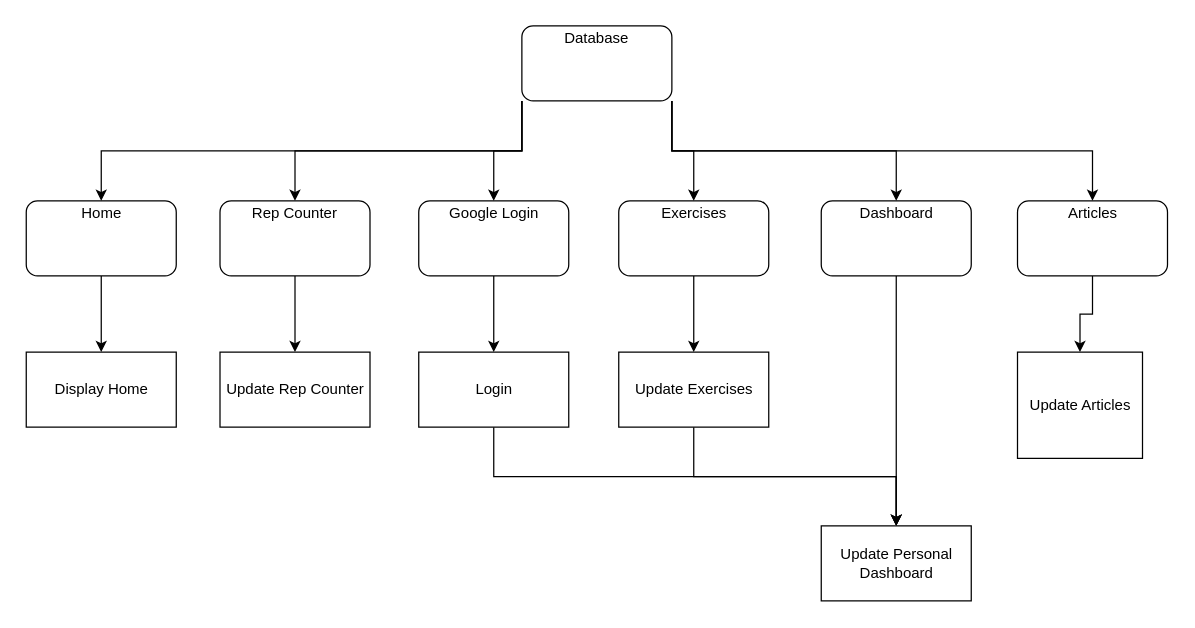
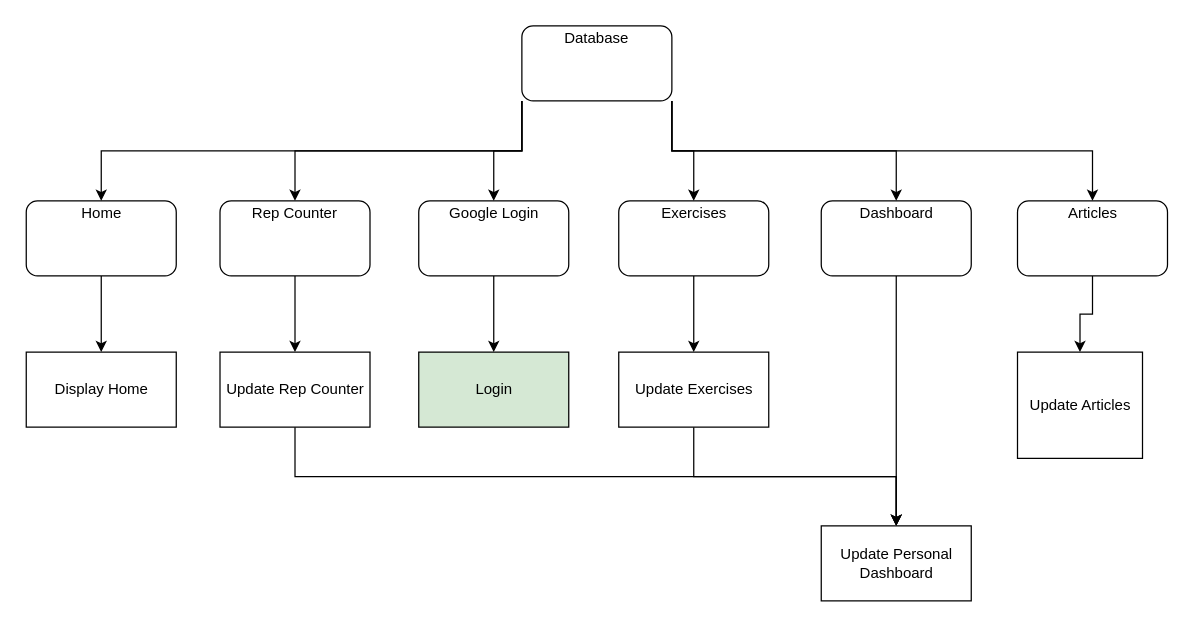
(494, 389) -> (494, 389)
(494, 450) -> none
none -> (368, 476)
